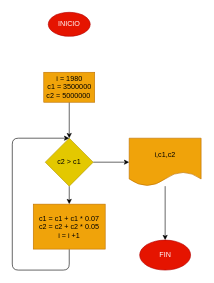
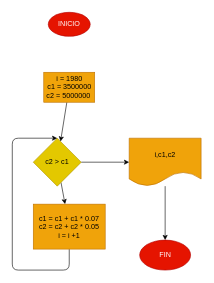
(69, 162) -> (57, 162)
